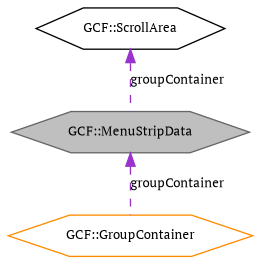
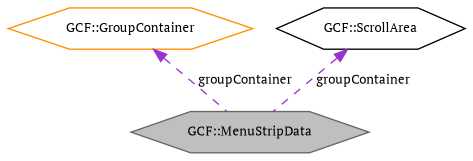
(130, 191) -> (196, 85)
